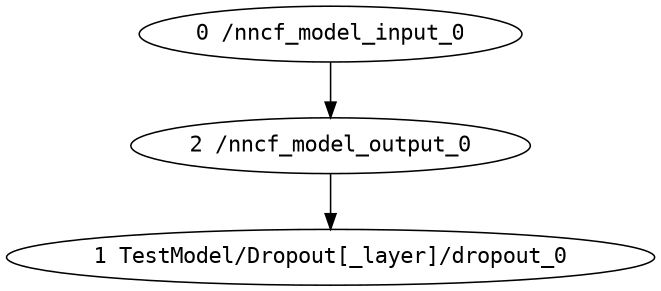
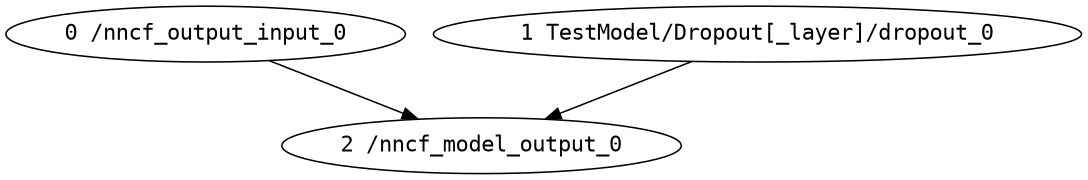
(331, 34) -> (206, 34)
(331, 194) -> (626, 87)
